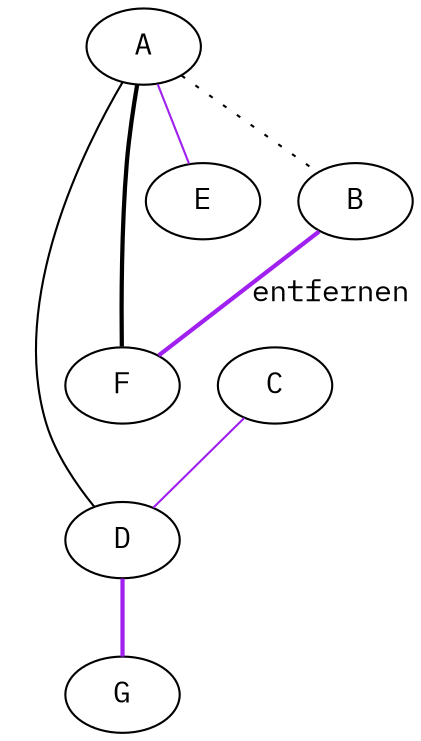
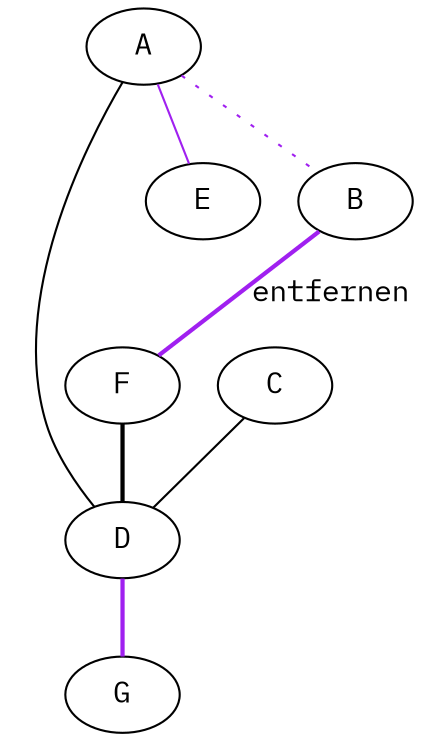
(250, 124) -> (250, 124)
(124, 215) -> (123, 463)
(199, 463) -> (199, 463)
